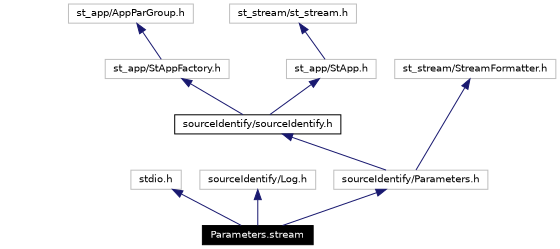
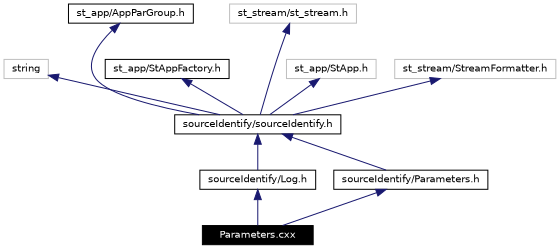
(131, 14) -> (131, 14)
(152, 46) -> (98, 81)
(315, 46) -> (272, 74)
none -> (26, 69)
(167, 69) -> (167, 69)
(440, 129) -> (362, 98)
none -> (258, 157)
(156, 180) -> none
(258, 180) -> (258, 180)
(411, 180) -> (411, 180)
(258, 235) -> (258, 235)
